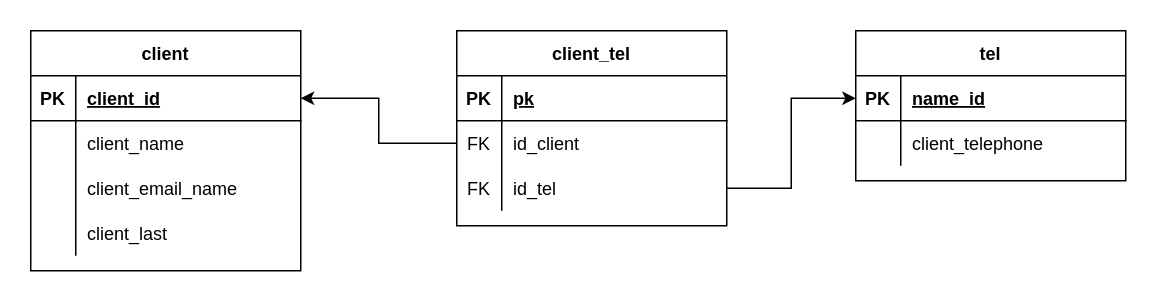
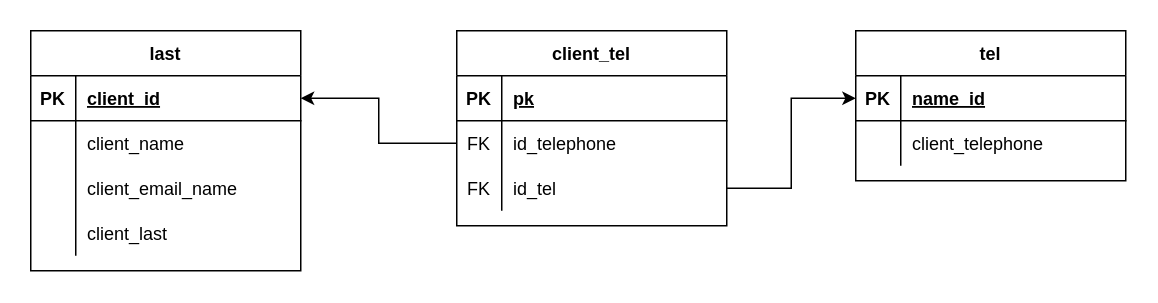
(165, 54) -> (165, 54)
(551, 144) -> (569, 144)
